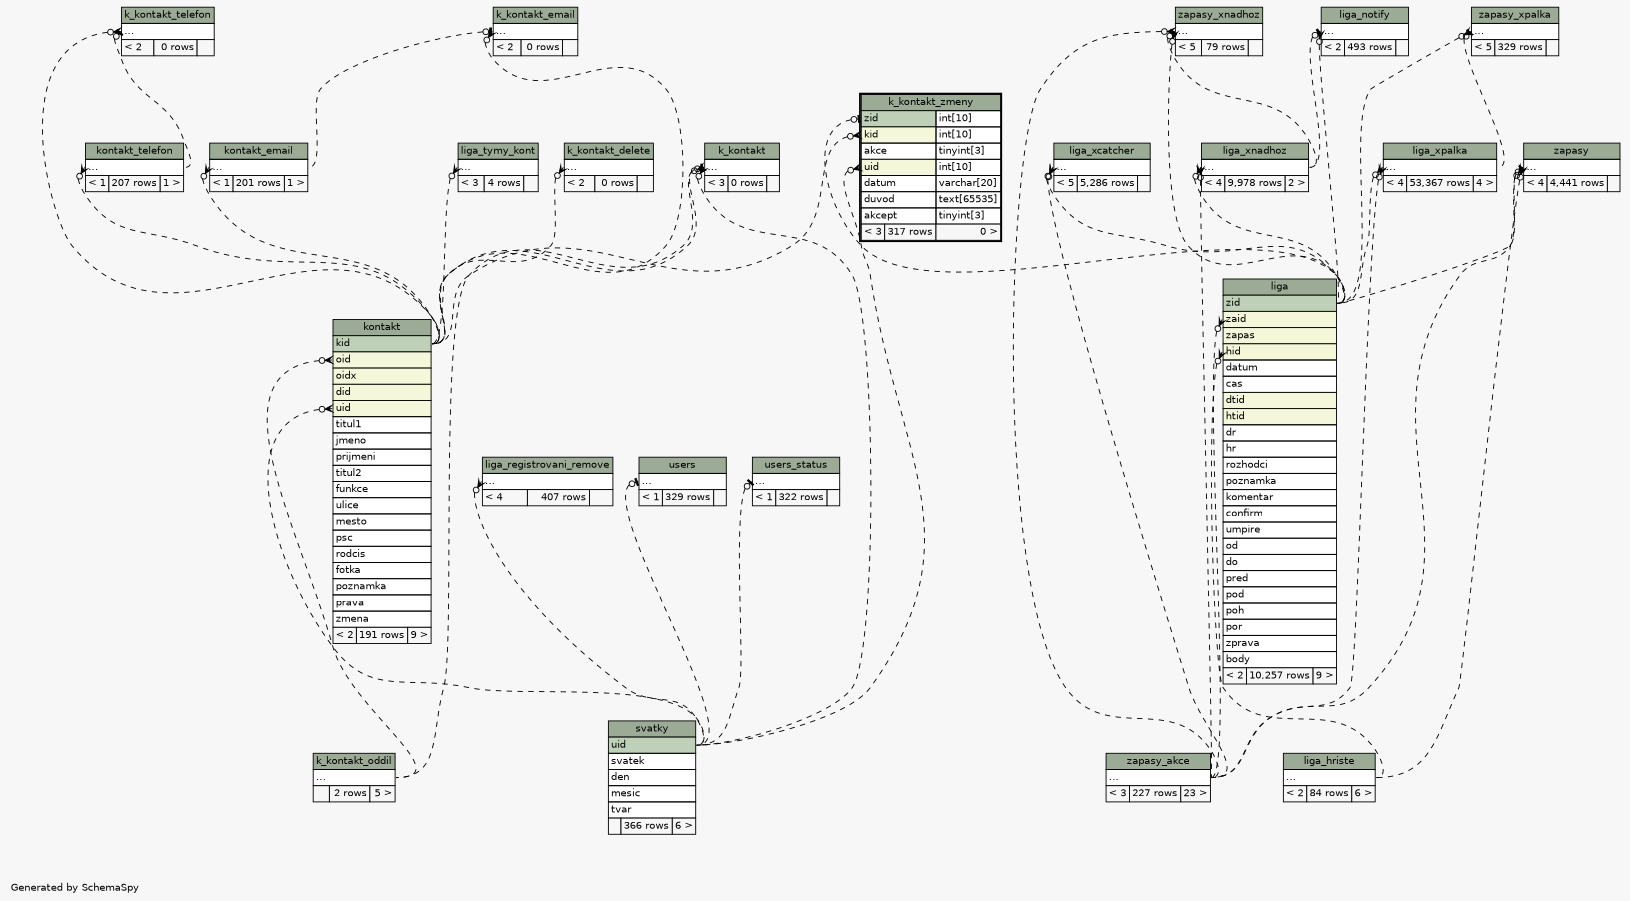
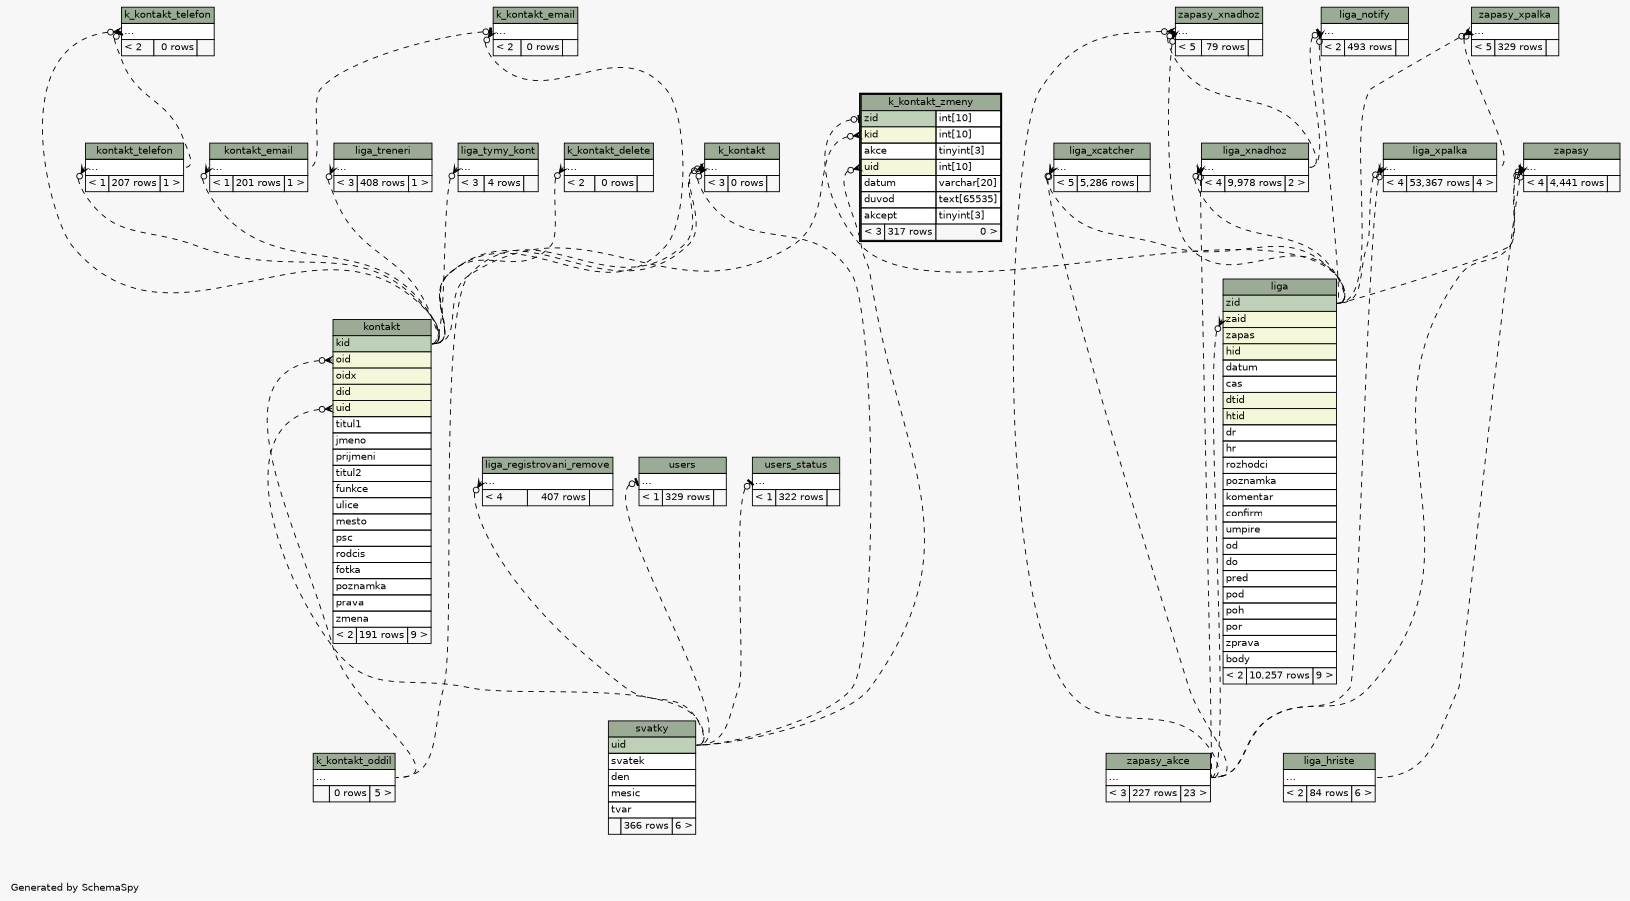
none -> (382, 167)
(1228, 693) -> none
(351, 793) -> (351, 793)
